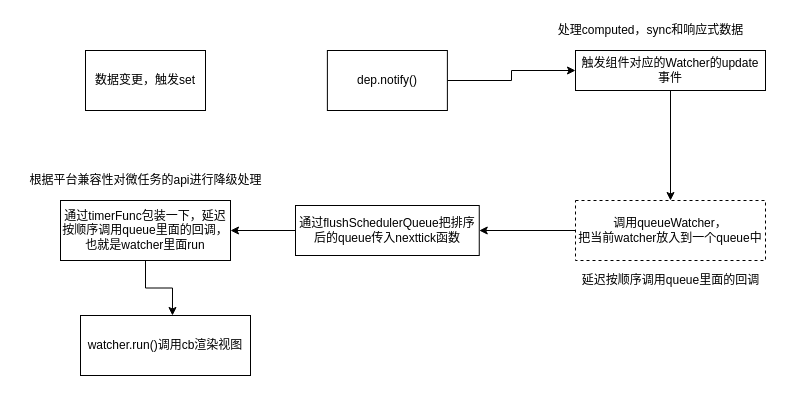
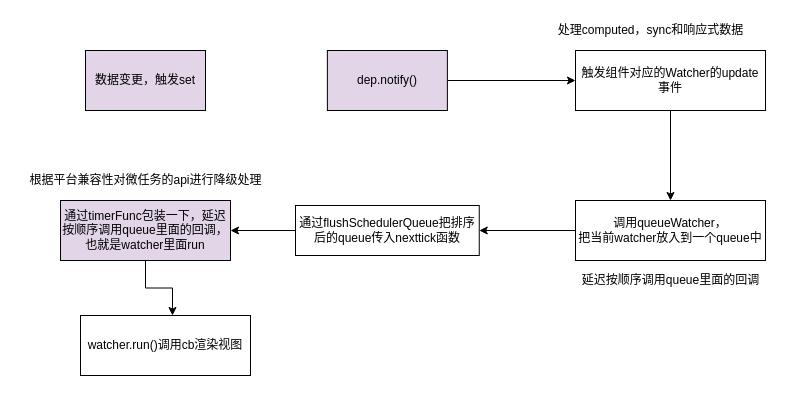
(671, 71) -> (671, 81)
(146, 81) -> (146, 81)
(387, 81) -> (387, 81)
(146, 231) -> (146, 231)
(671, 231) -> (671, 231)
